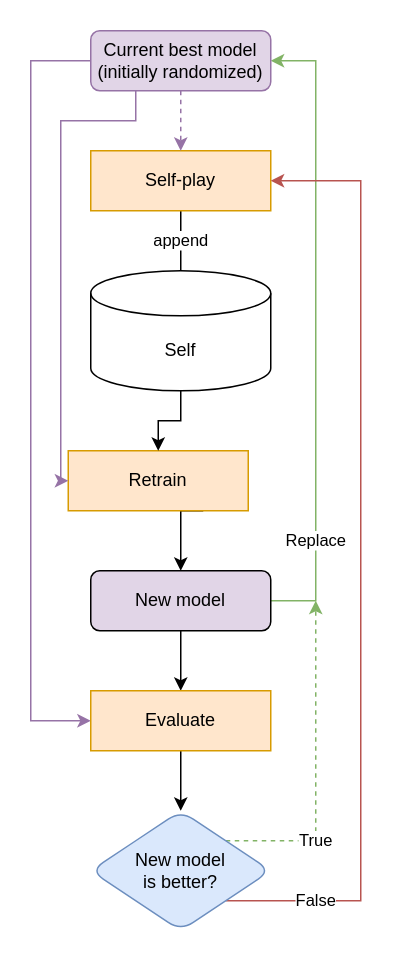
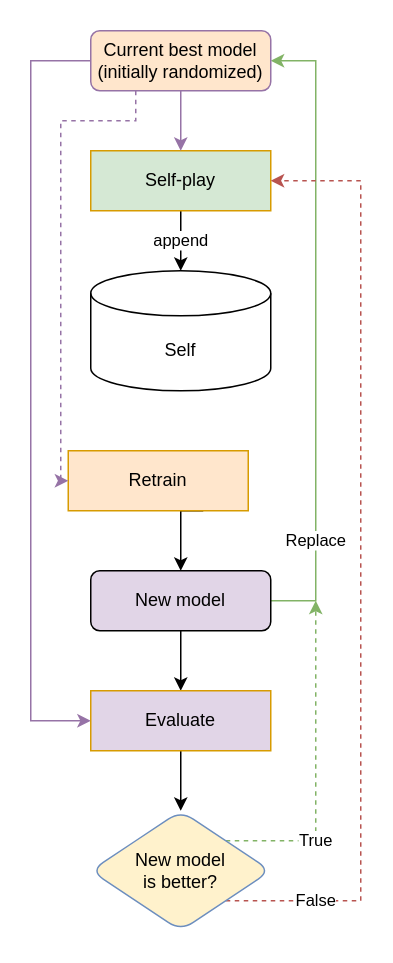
(181, 61) -> (181, 61)
(181, 115) -> (181, 115)
(181, 181) -> (181, 181)
(61, 247) -> (61, 247)
(181, 263) -> (181, 259)
(175, 421) -> none
(361, 514) -> (361, 514)
(181, 721) -> (181, 721)
(181, 871) -> (181, 871)
